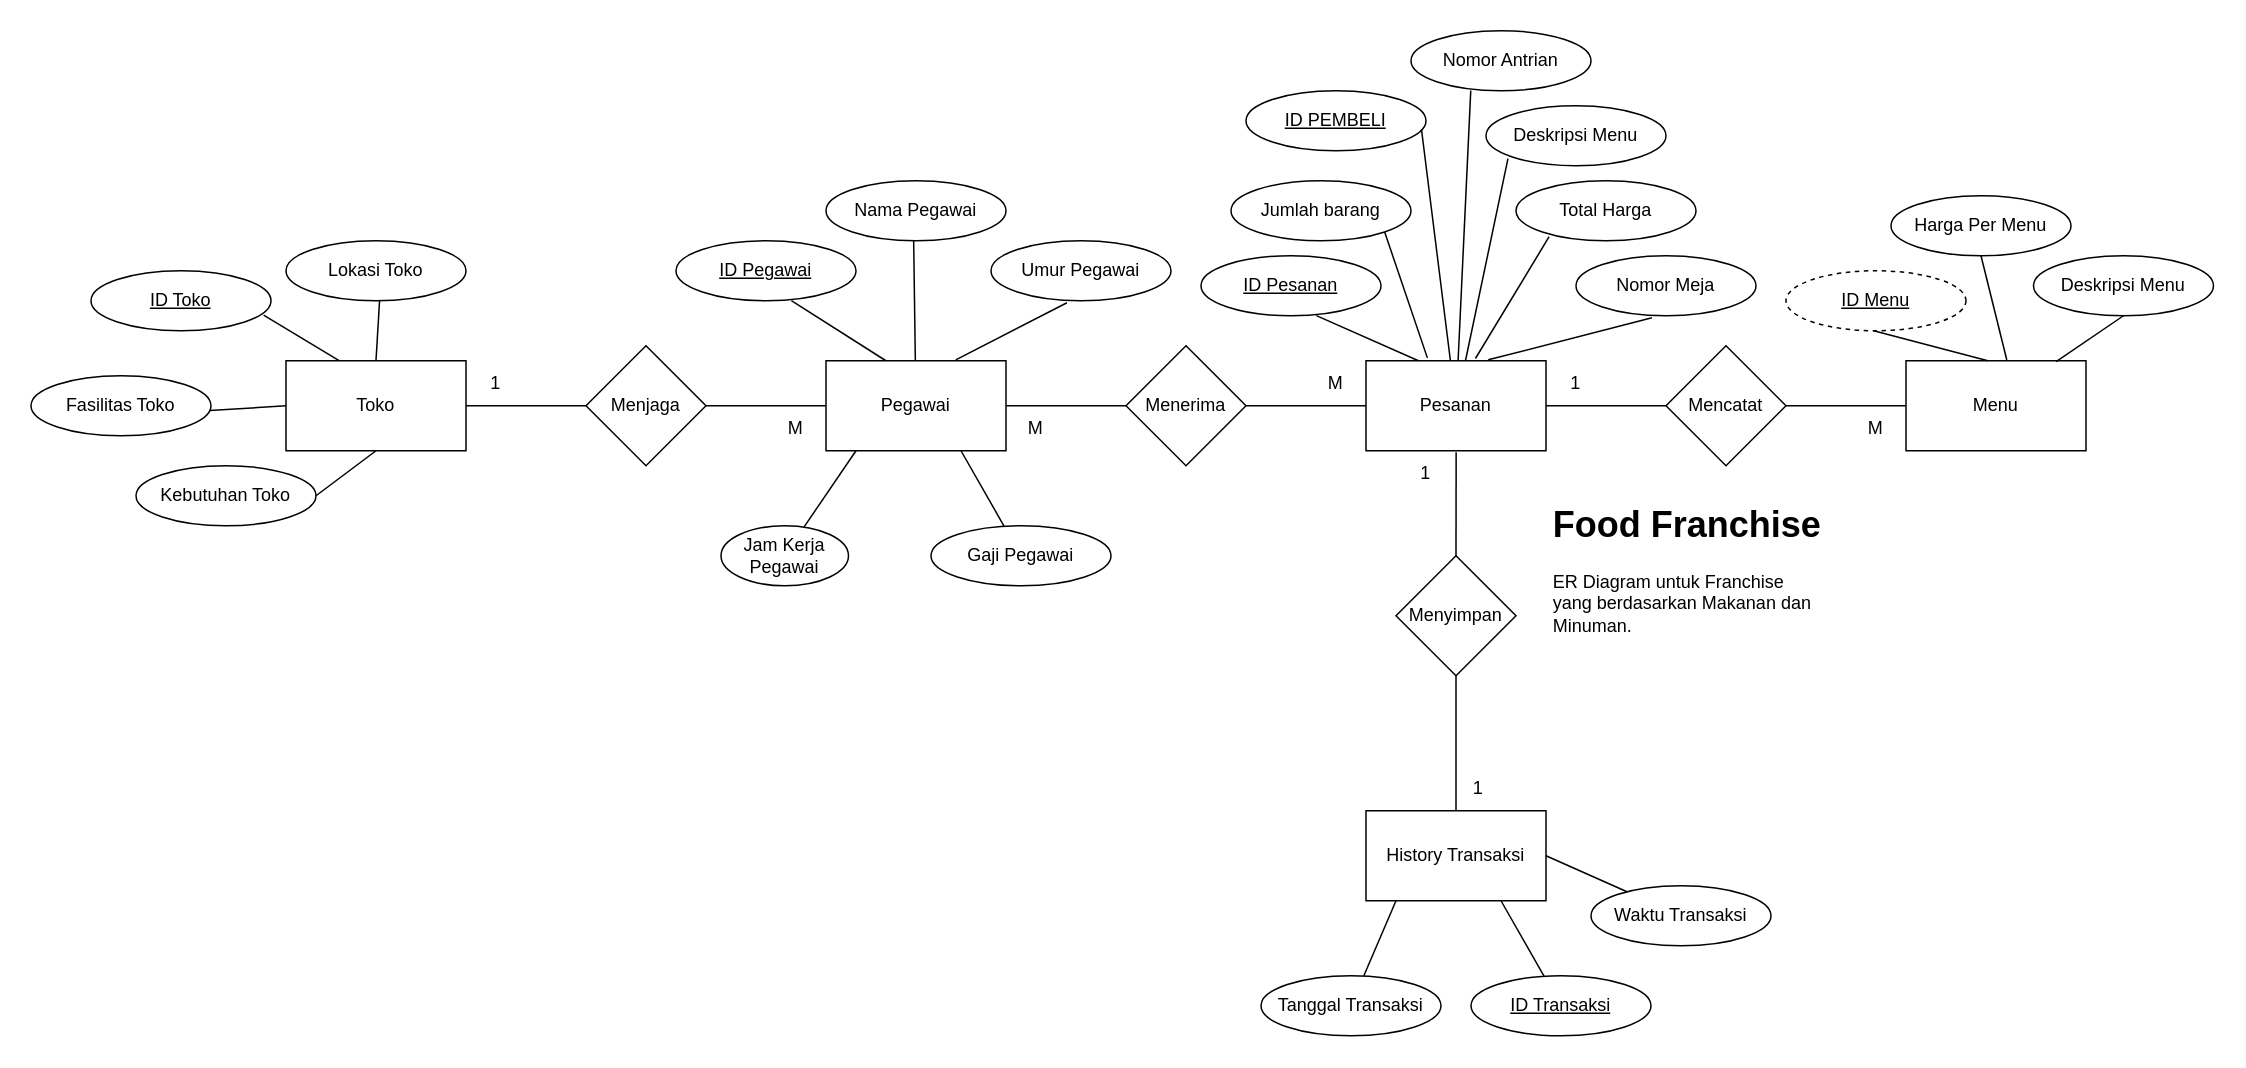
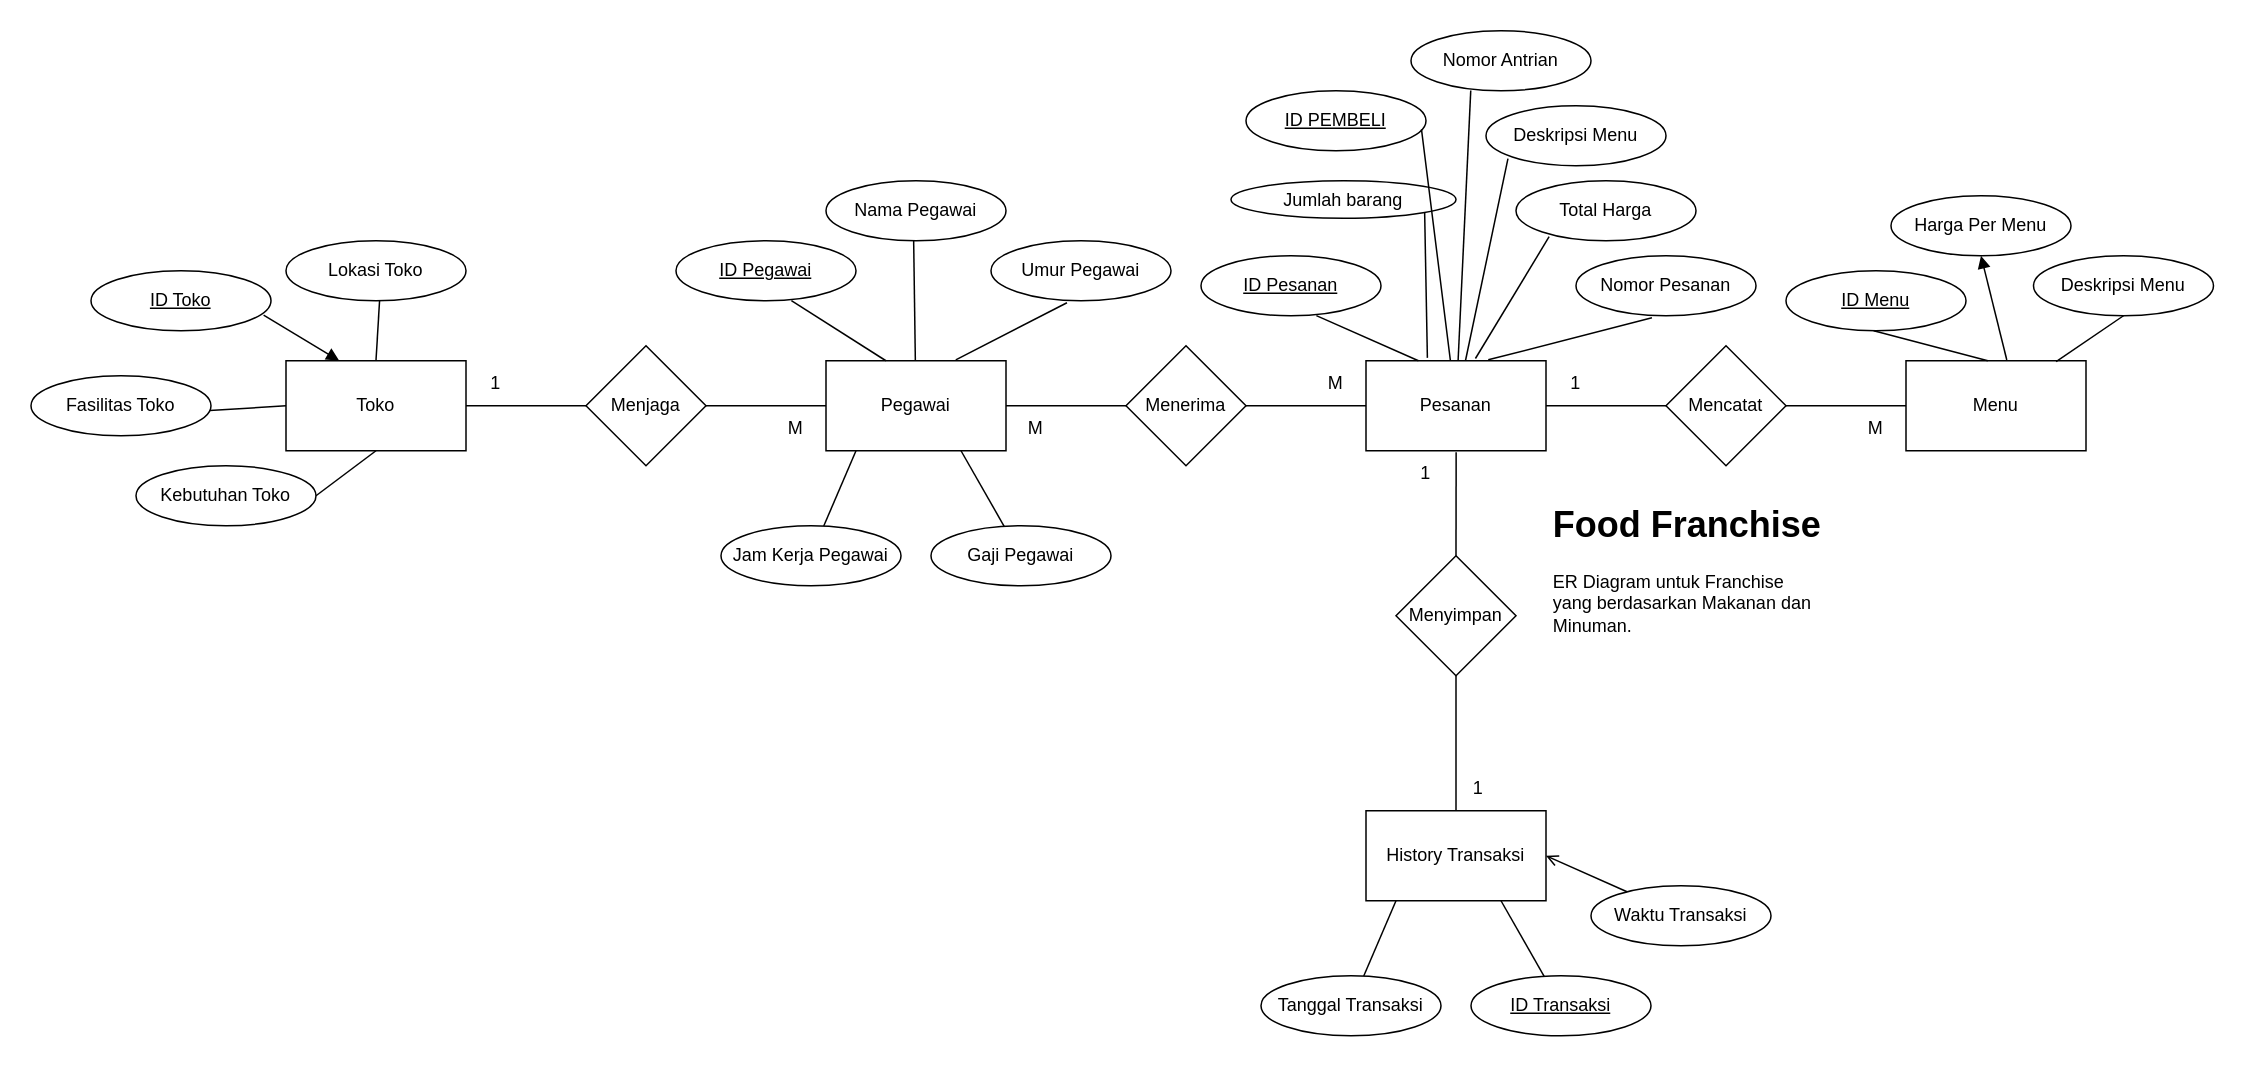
(1321, 211) -> (1343, 200)
(1983, 264) -> (1984, 270)
(1666, 286) -> (1666, 286)
(1876, 301) -> (1876, 301)
(332, 356) -> (327, 353)
(785, 556) -> (811, 556)
(1550, 858) -> (1552, 858)
